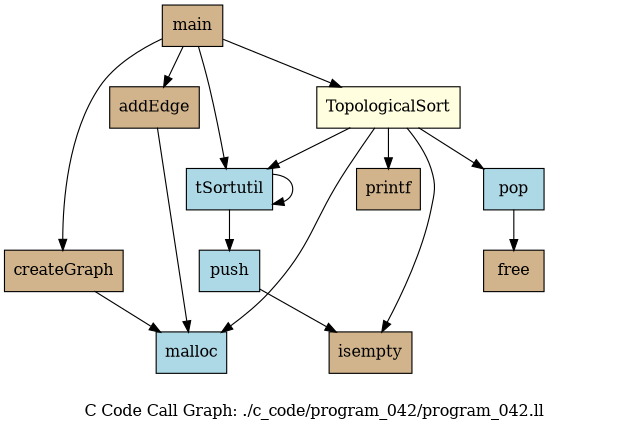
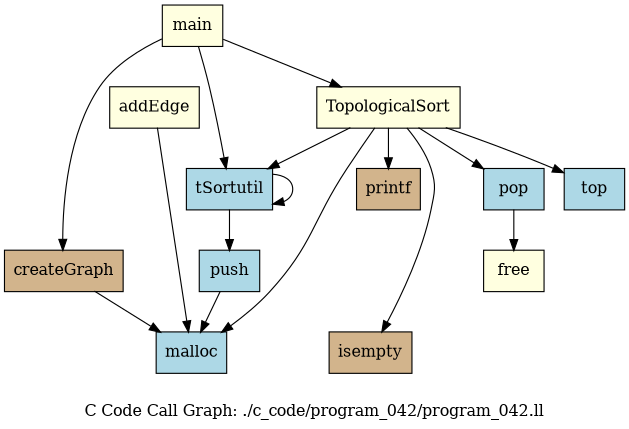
(193, 26) -> (193, 26)
(176, 62) -> none
(154, 107) -> (154, 107)
none -> (594, 189)
(514, 271) -> (514, 271)
(293, 308) -> (213, 307)
